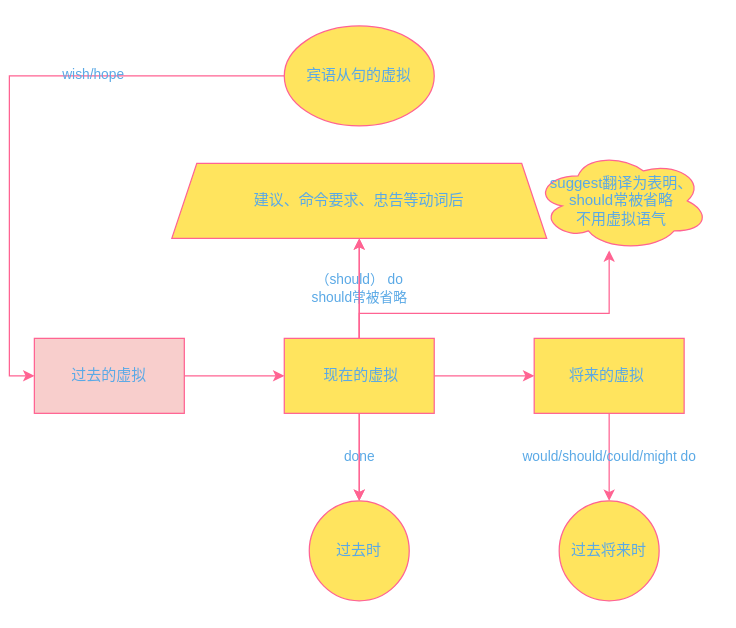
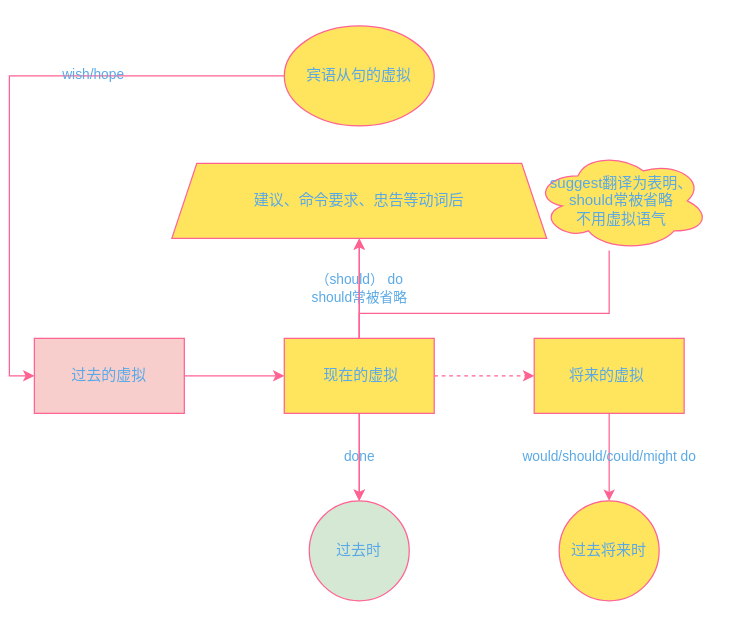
(609, 260) -> (609, 256)
(480, 376) -> (480, 376)
(359, 551) -> (359, 551)
